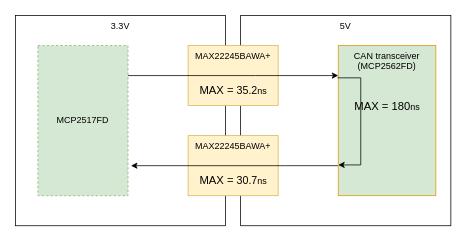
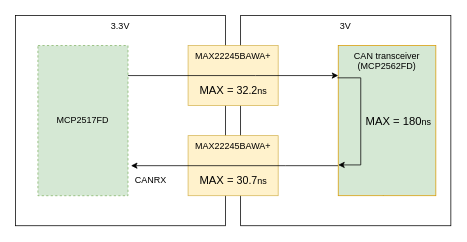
(345, 26) -> (345, 26)
(233, 90) -> (233, 90)
(387, 105) -> (398, 120)
none -> (150, 180)
